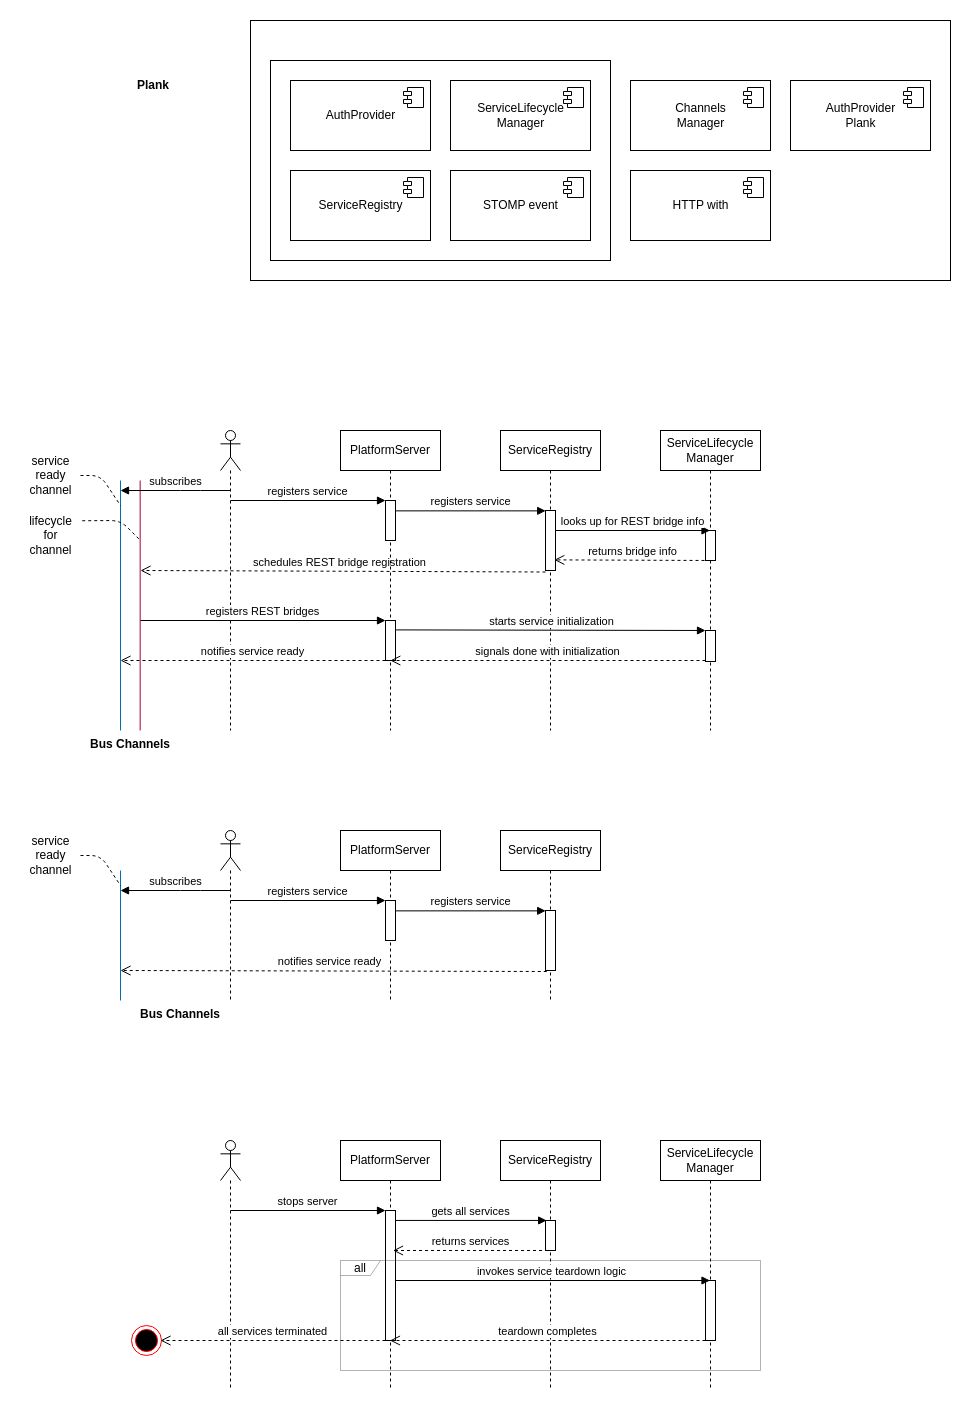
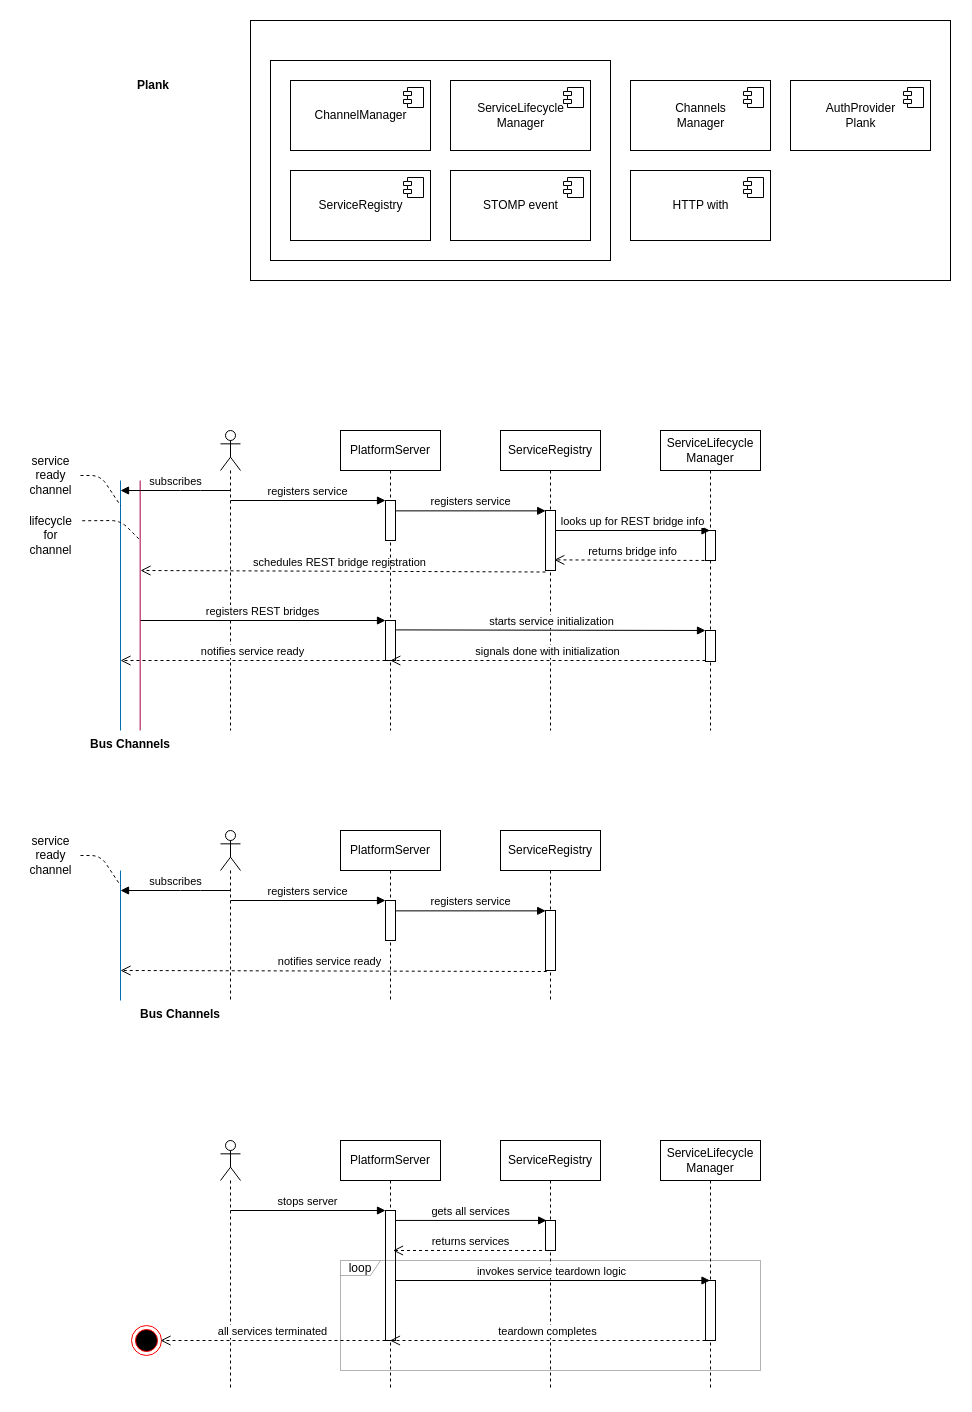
(361, 116) -> (361, 116)
(361, 1269) -> (361, 1269)
